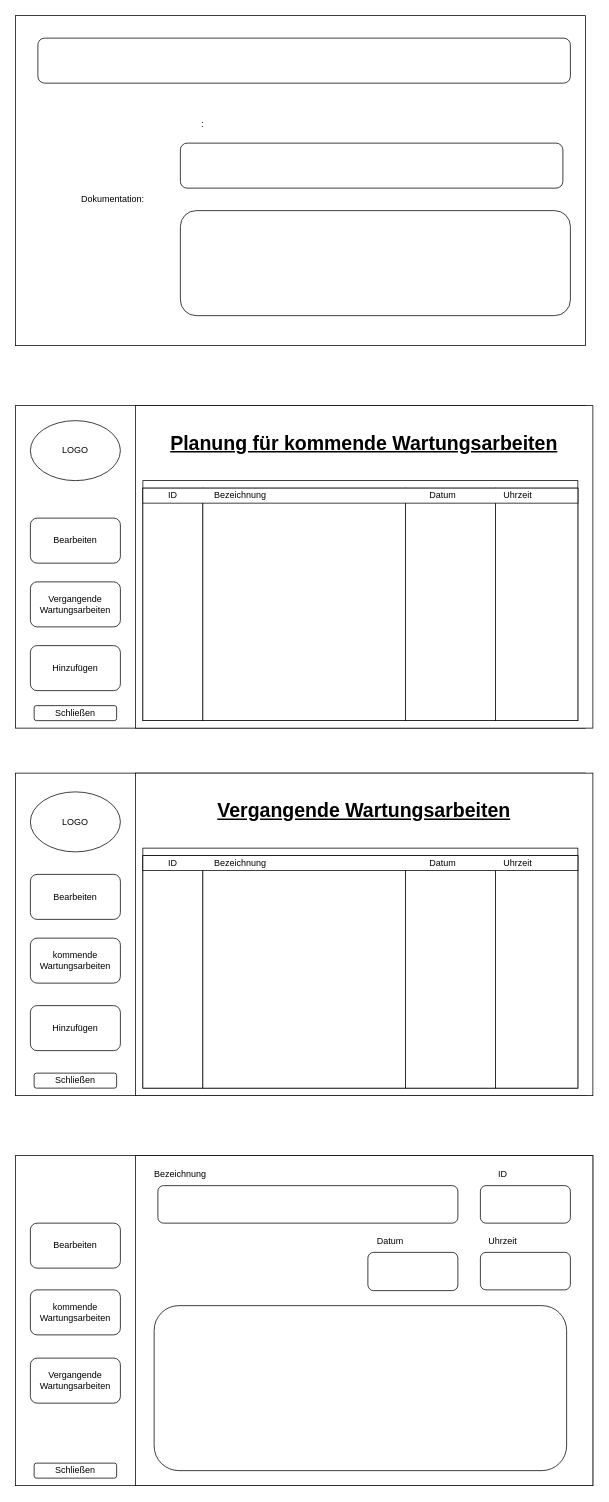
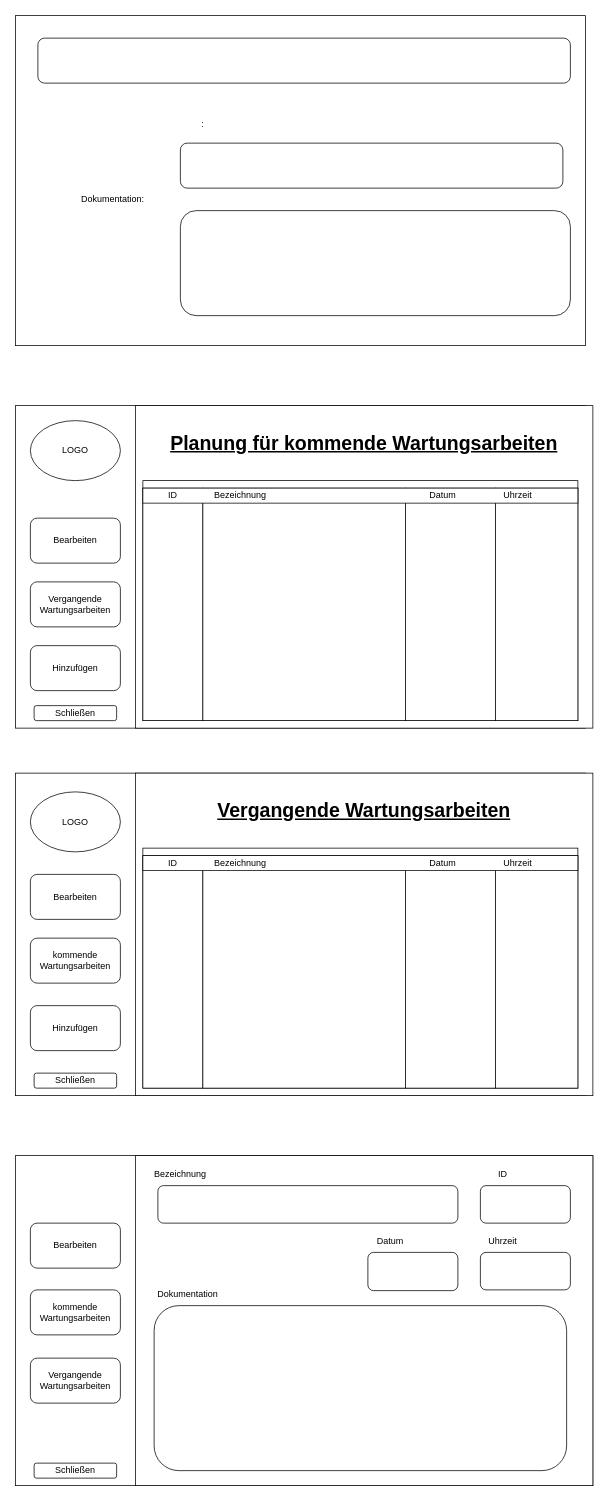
none -> (188, 1294)
